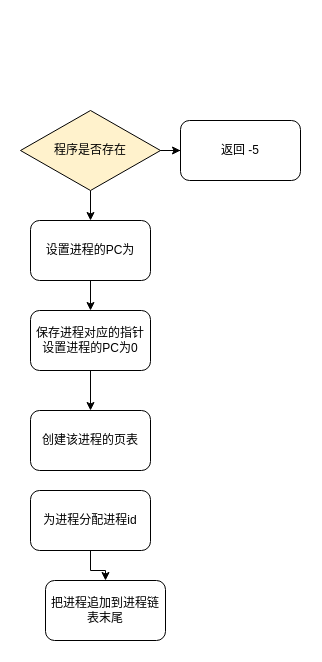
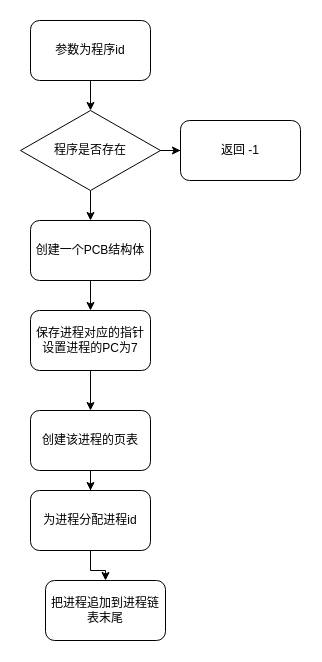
none -> (91, 51)
none -> (91, 100)
(91, 151) -> (91, 151)
(241, 151) -> (241, 151)
(91, 251) -> (91, 251)
(91, 341) -> (91, 341)
none -> (91, 485)
